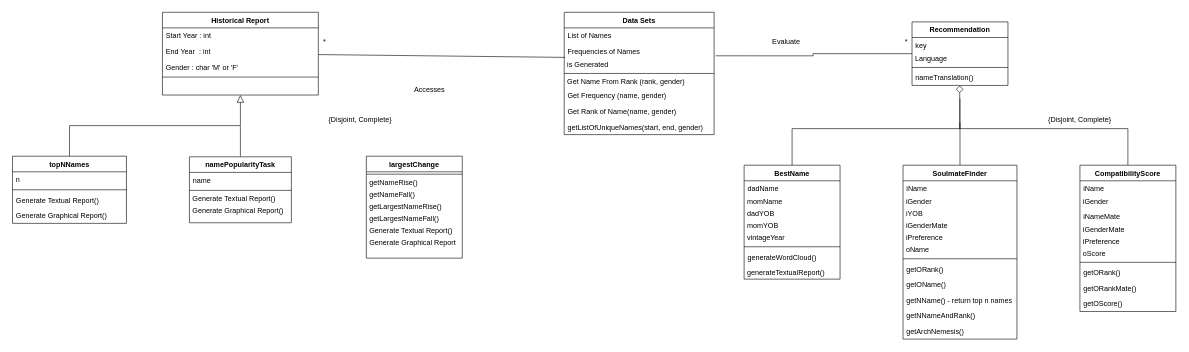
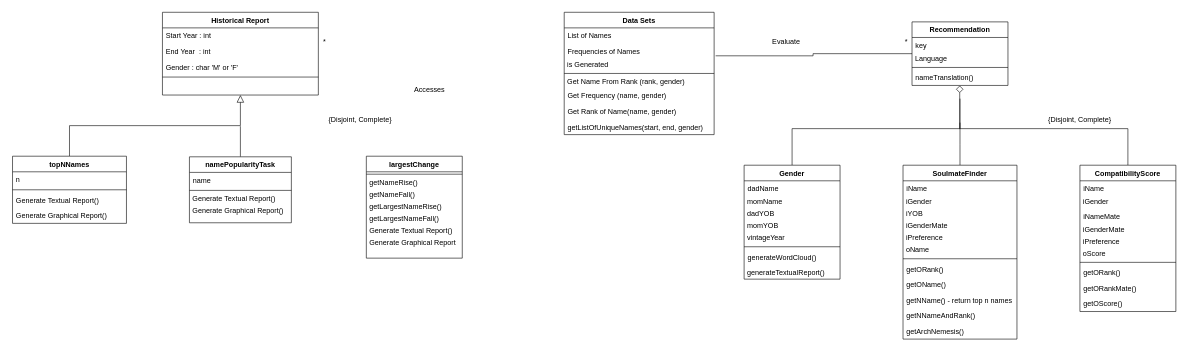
(441, 56) -> none
(792, 173) -> (792, 173)
